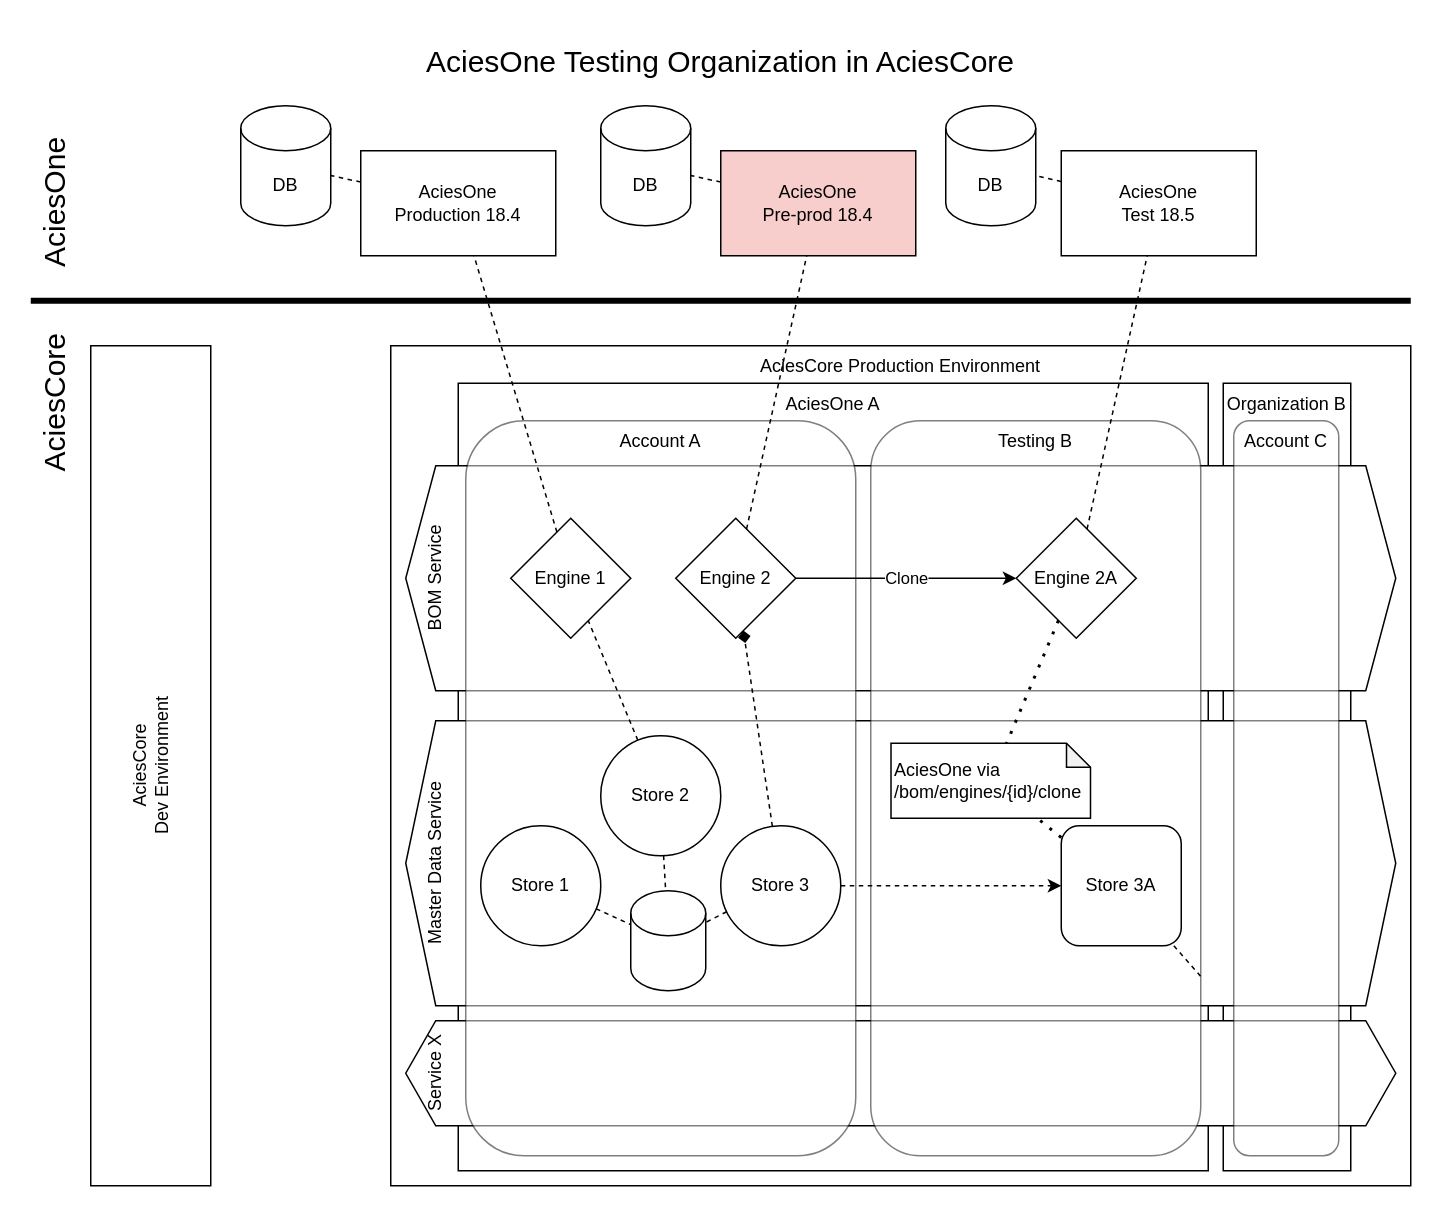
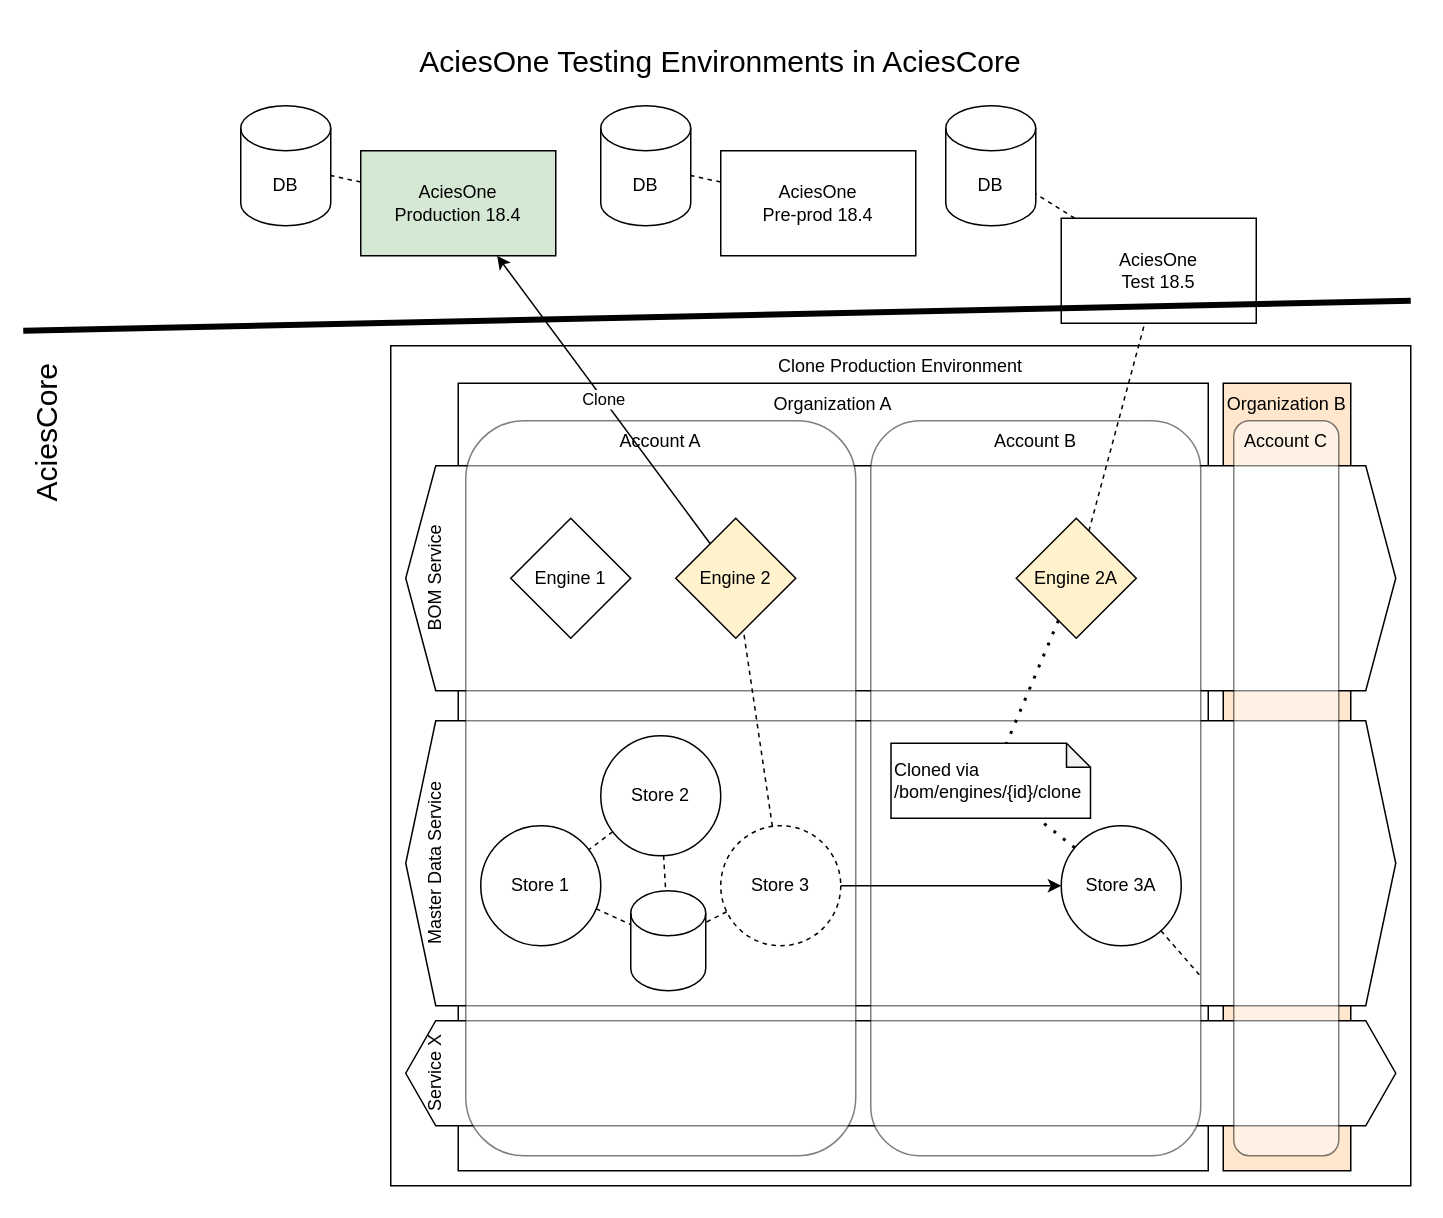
(721, 61) -> (721, 61)
(53, 196) -> none
(458, 203) -> (458, 203)
(818, 203) -> (818, 203)
(1159, 203) -> (1159, 271)
(901, 367) -> (901, 367)
(776, 394) -> none
(516, 395) -> none
(833, 405) -> (833, 405)
(53, 406) -> (46, 436)
(1287, 415) -> (1287, 415)
(1036, 442) -> (1036, 442)
(736, 578) -> (736, 578)
(901, 578) -> (607, 404)
(1076, 578) -> (1076, 578)
(745, 643) -> (744, 638)
(613, 681) -> (601, 841)
(151, 766) -> none
(993, 781) -> (993, 781)
(781, 886) -> (781, 886)
(944, 886) -> (944, 886)
(1121, 886) -> (1121, 886)
